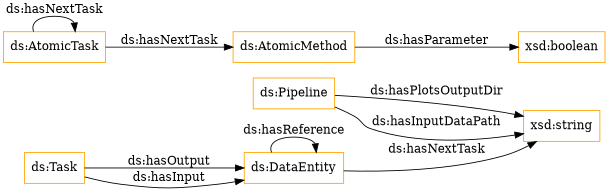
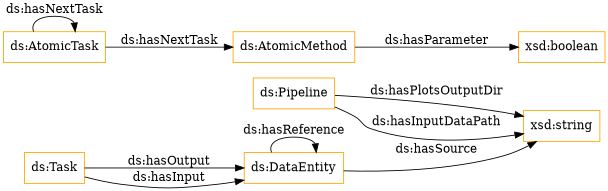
(437, 150) -> (437, 150)
